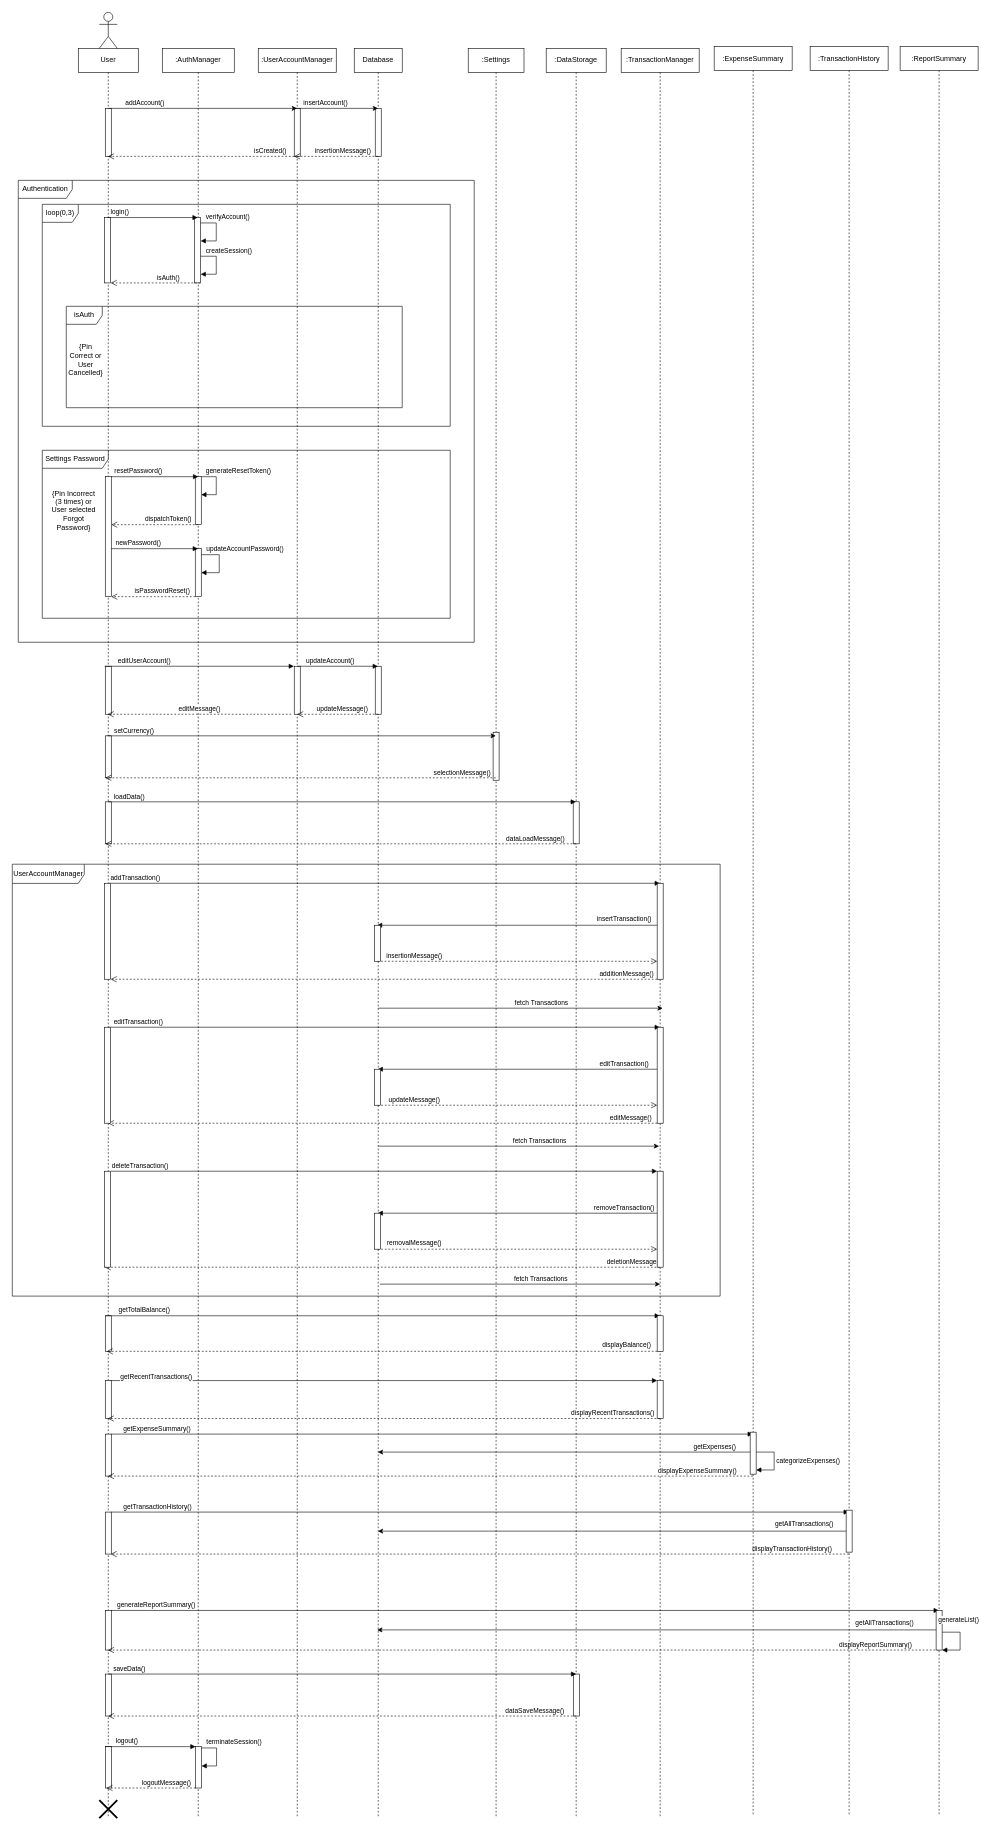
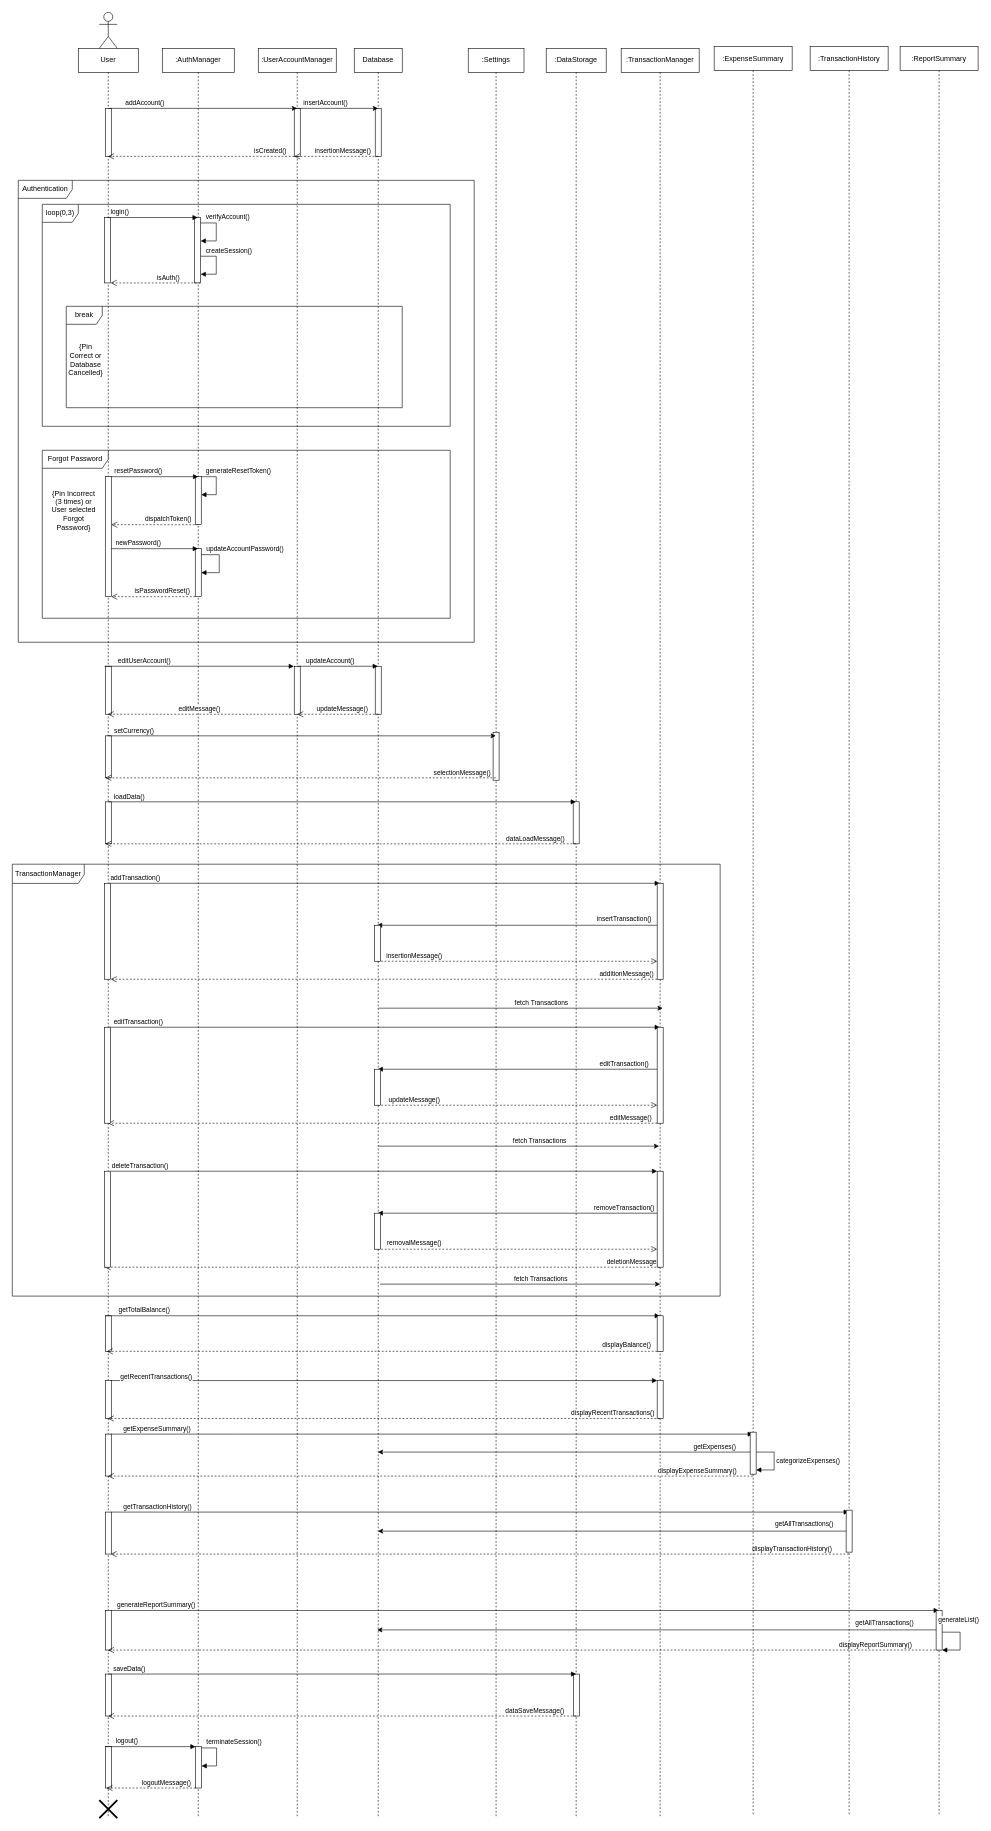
(84, 315) -> (84, 315)
(86, 360) -> (86, 360)
(75, 459) -> (75, 459)
(48, 874) -> (48, 874)
